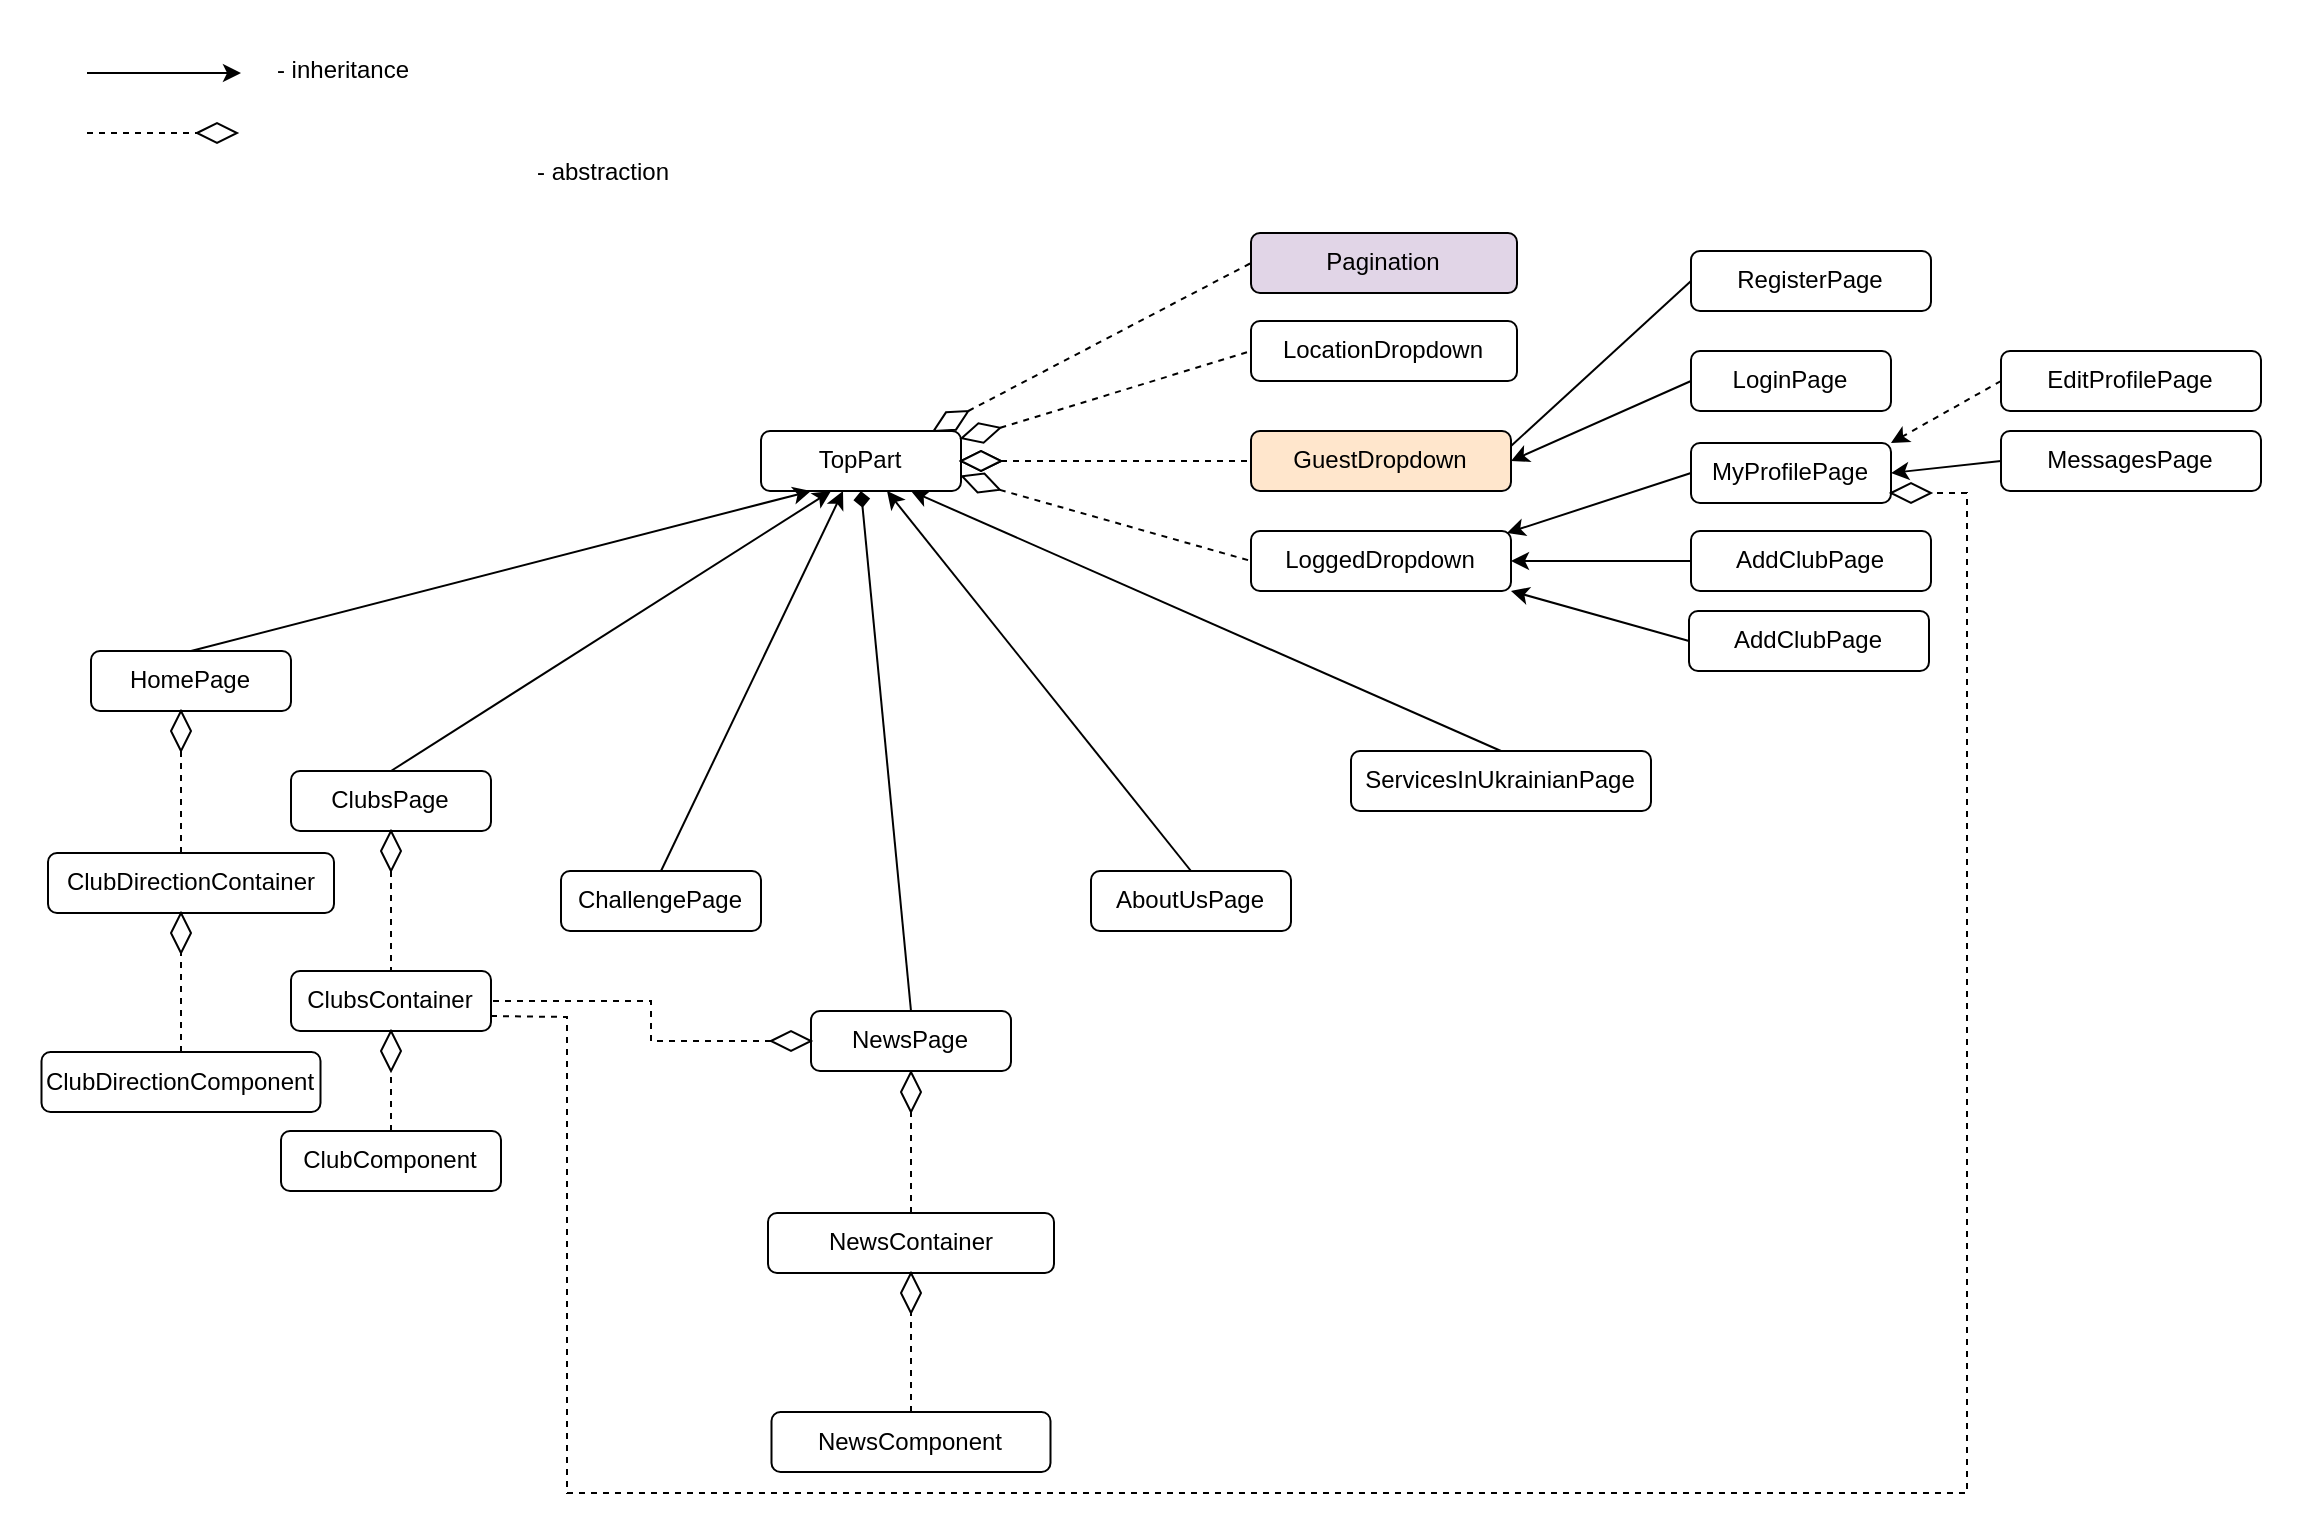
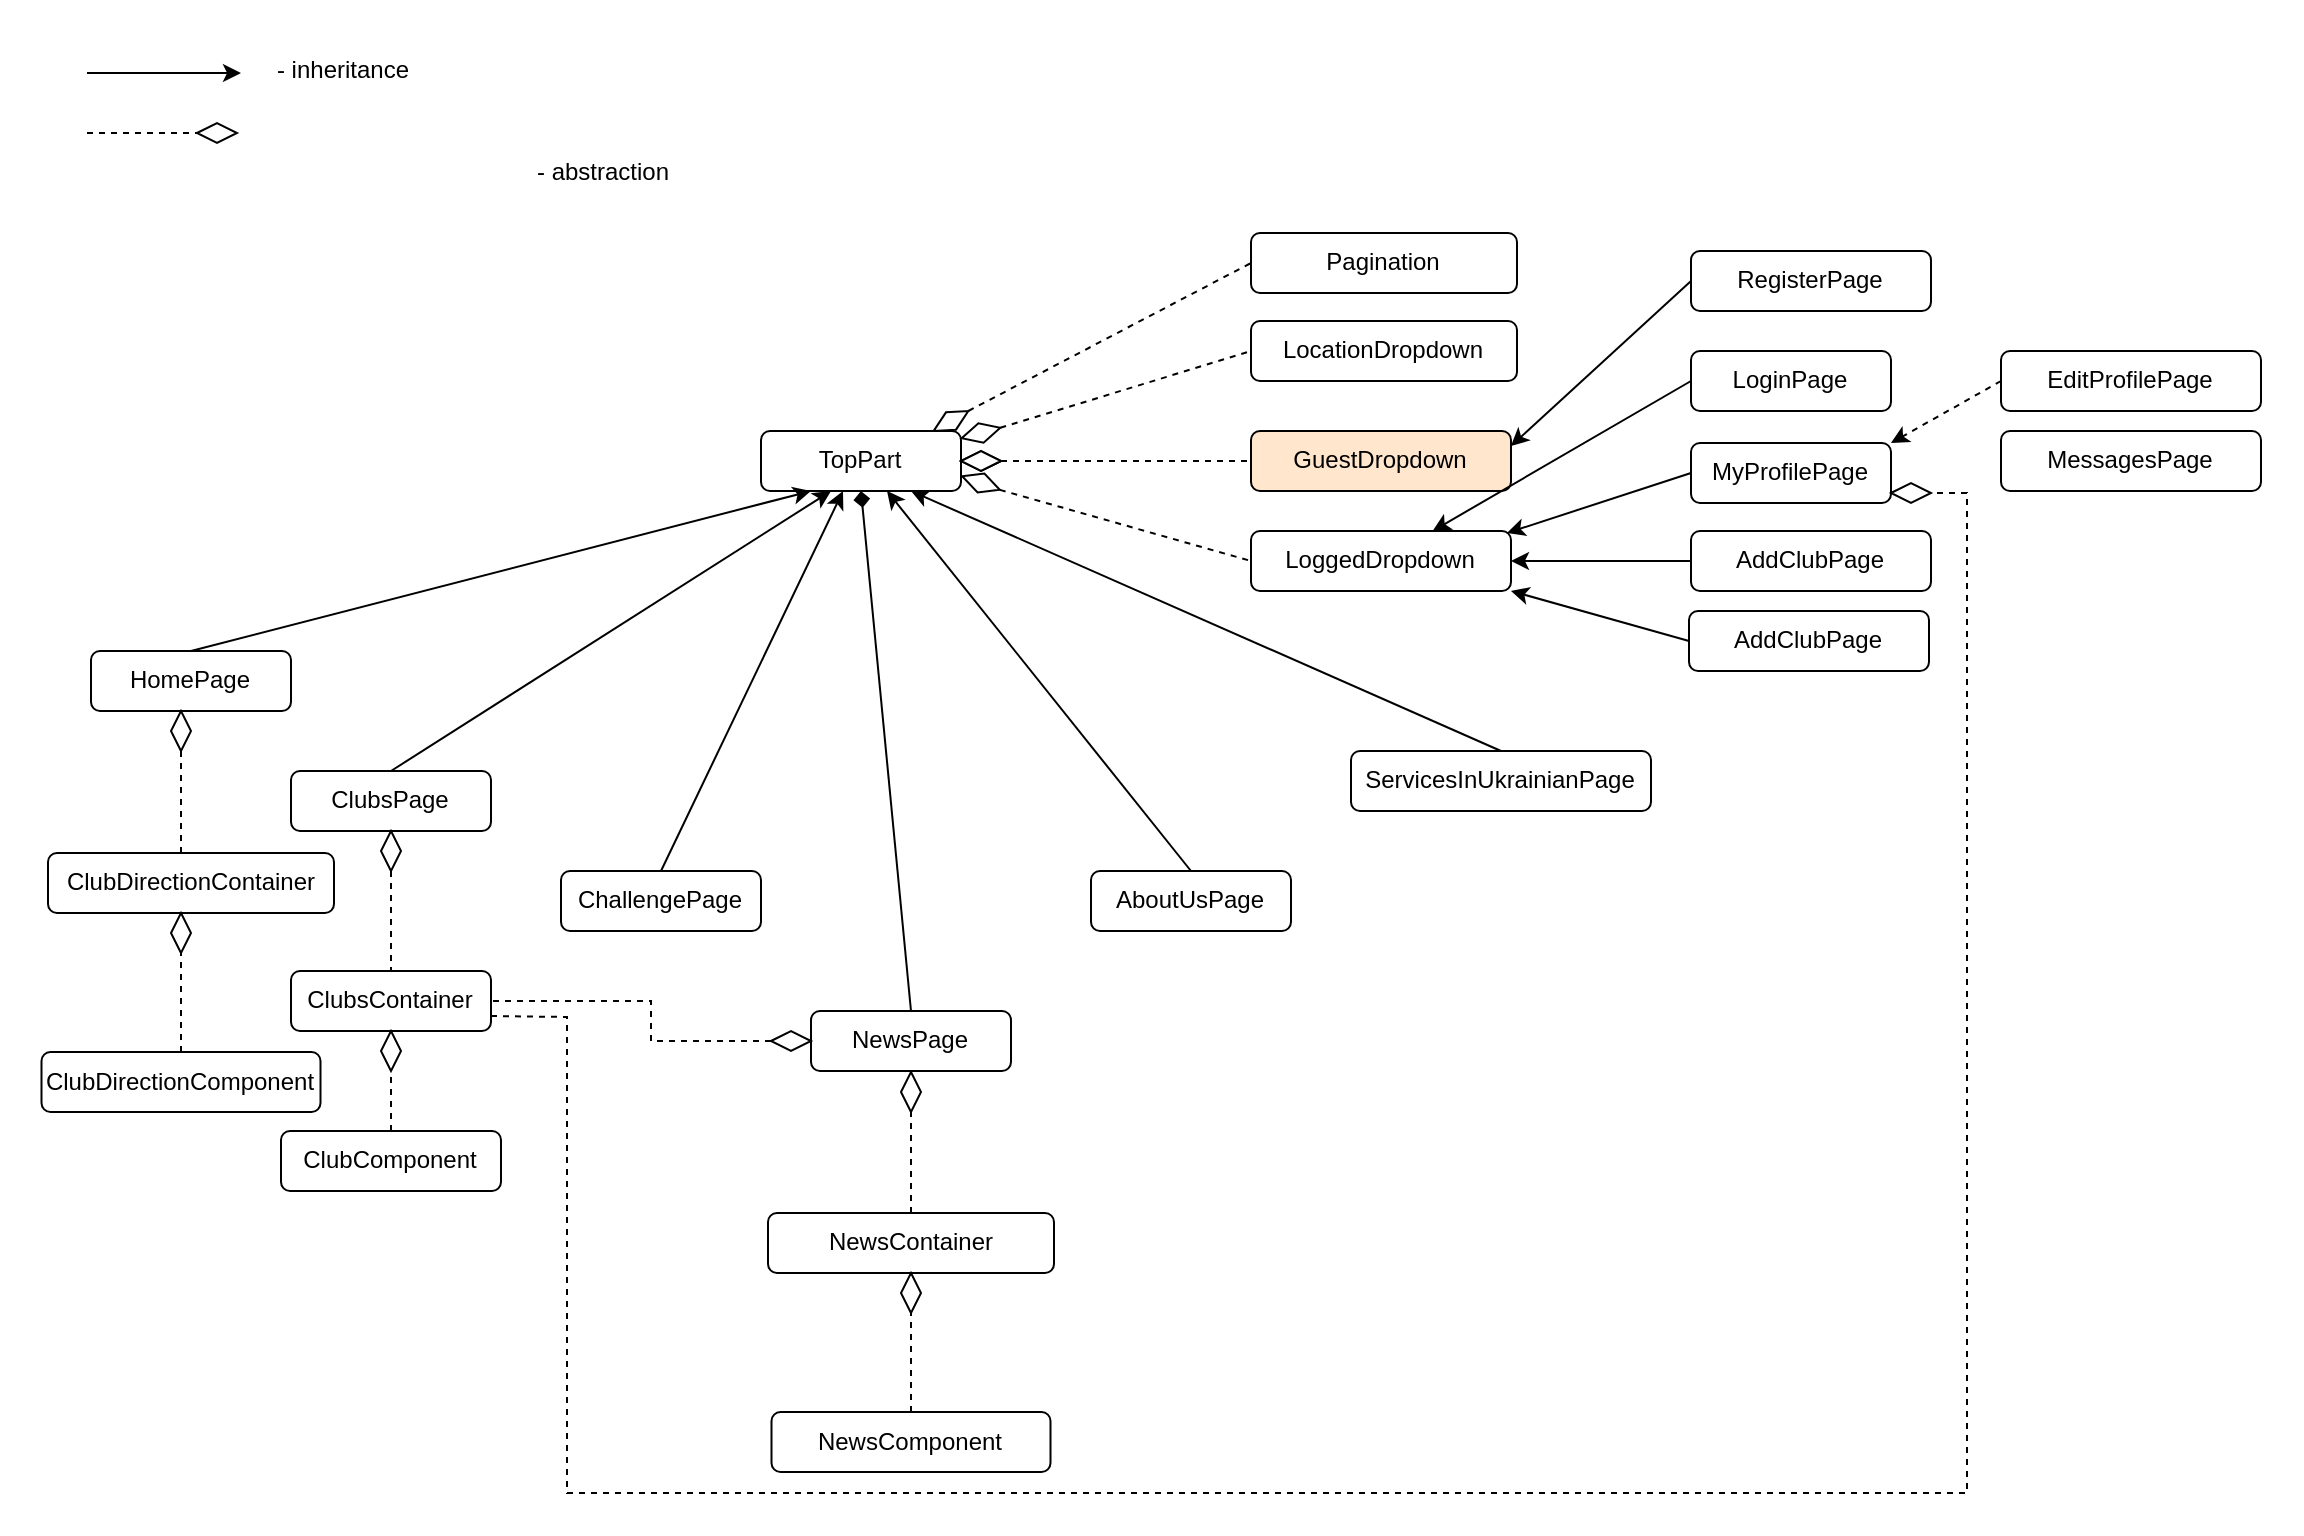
(1384, 263) -> (1384, 263)
(1606, 419) -> (1567, 453)
(1518, 440) -> (1522, 436)
(1953, 466) -> none
